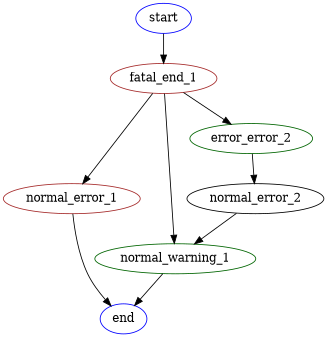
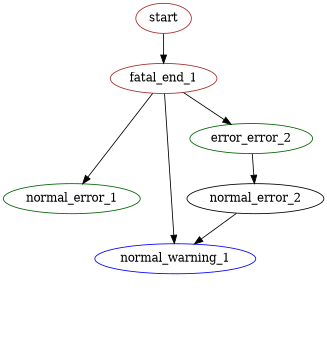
(164, 18) -> (164, 18)
(72, 199) -> (72, 199)
(175, 259) -> (175, 259)
(124, 319) -> none
